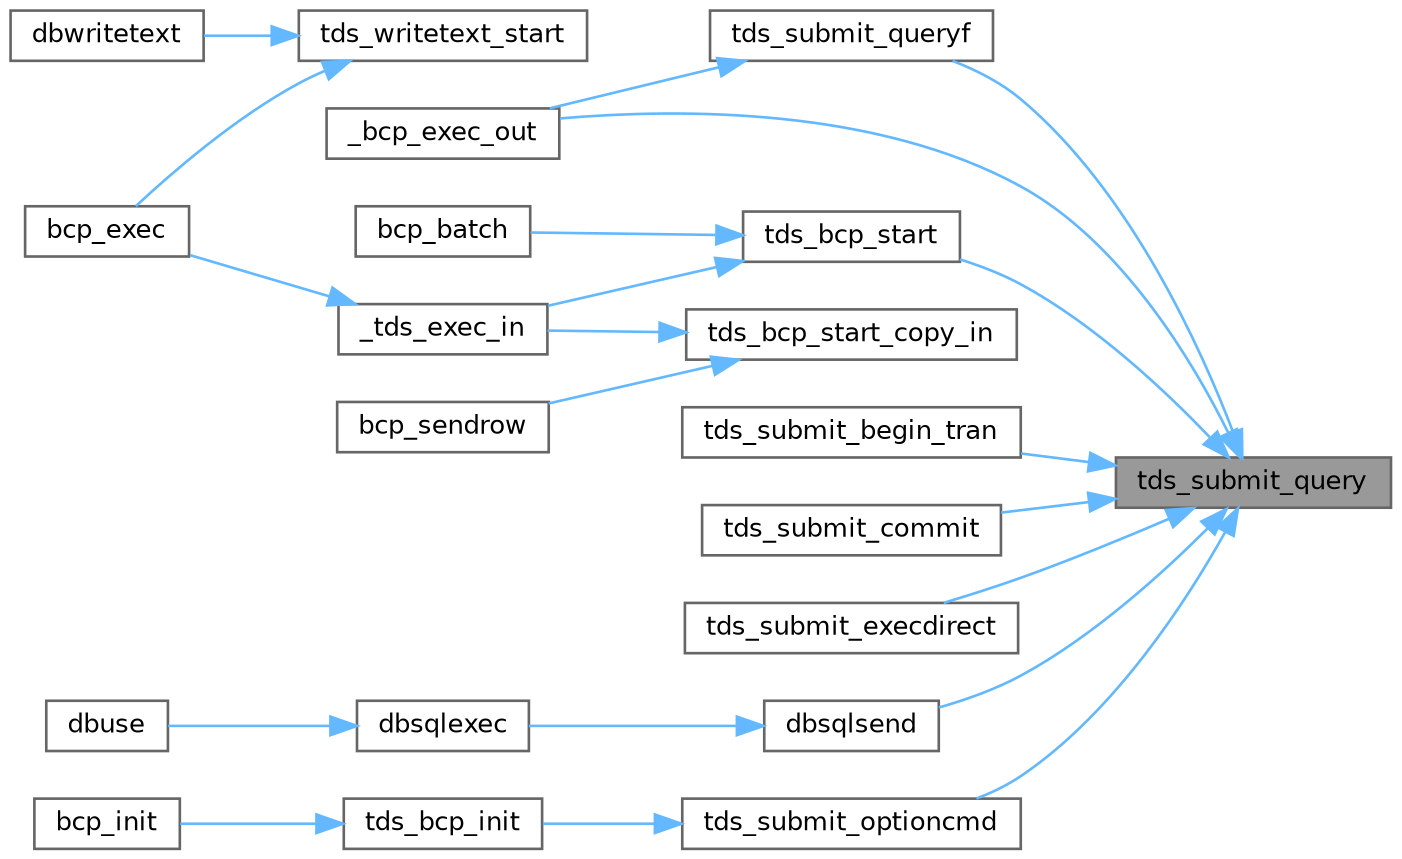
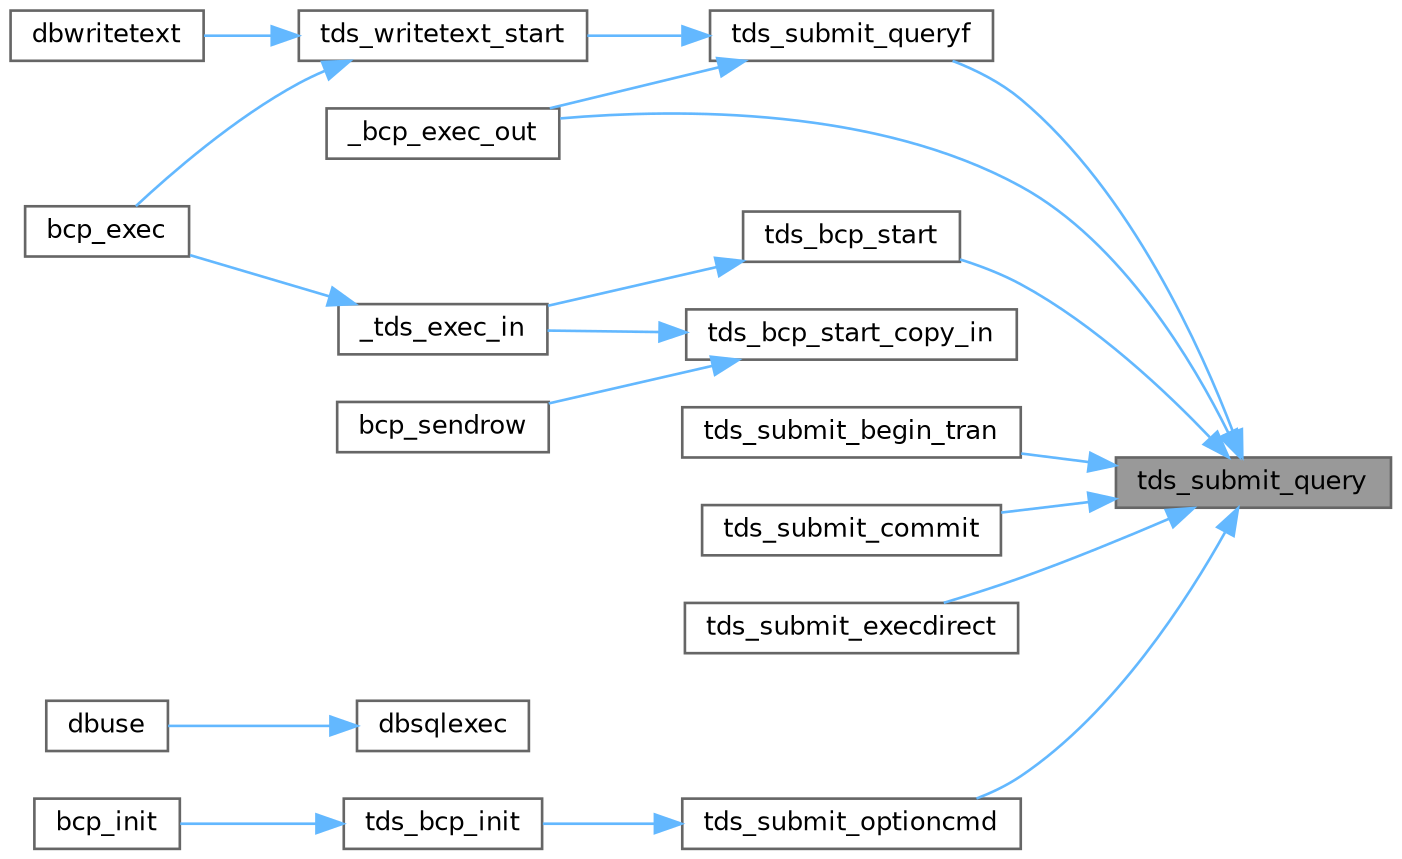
none -> (635, 36)
(443, 231) -> none
(852, 726) -> none
